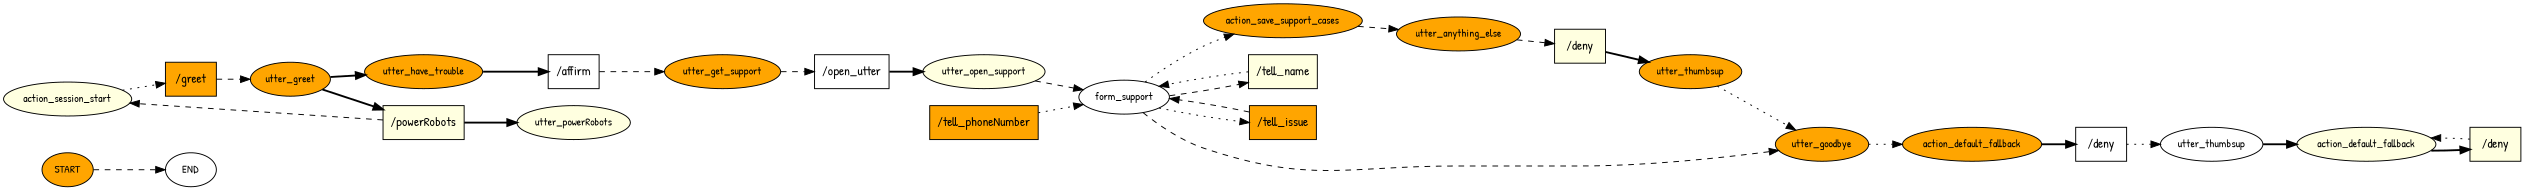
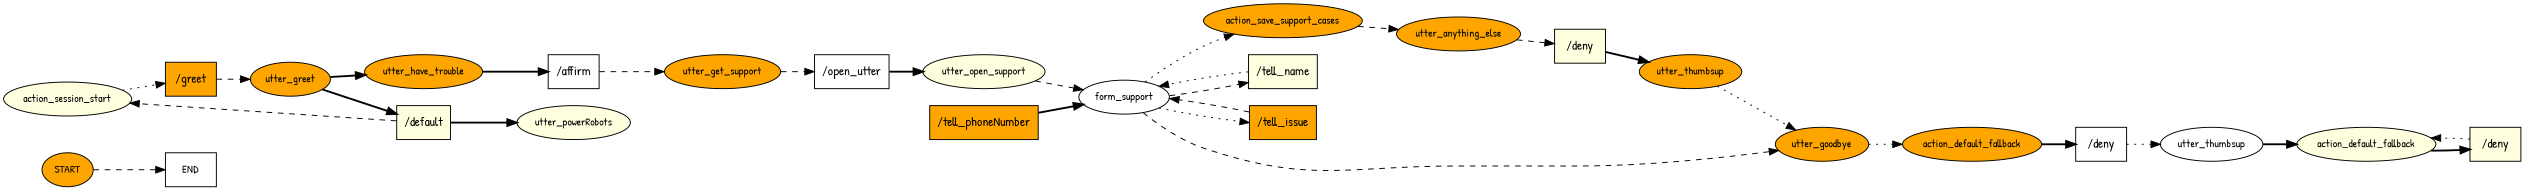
(1056, 109) -> (1056, 109)
(424, 123) -> (424, 123)
(191, 170) -> (191, 170)
